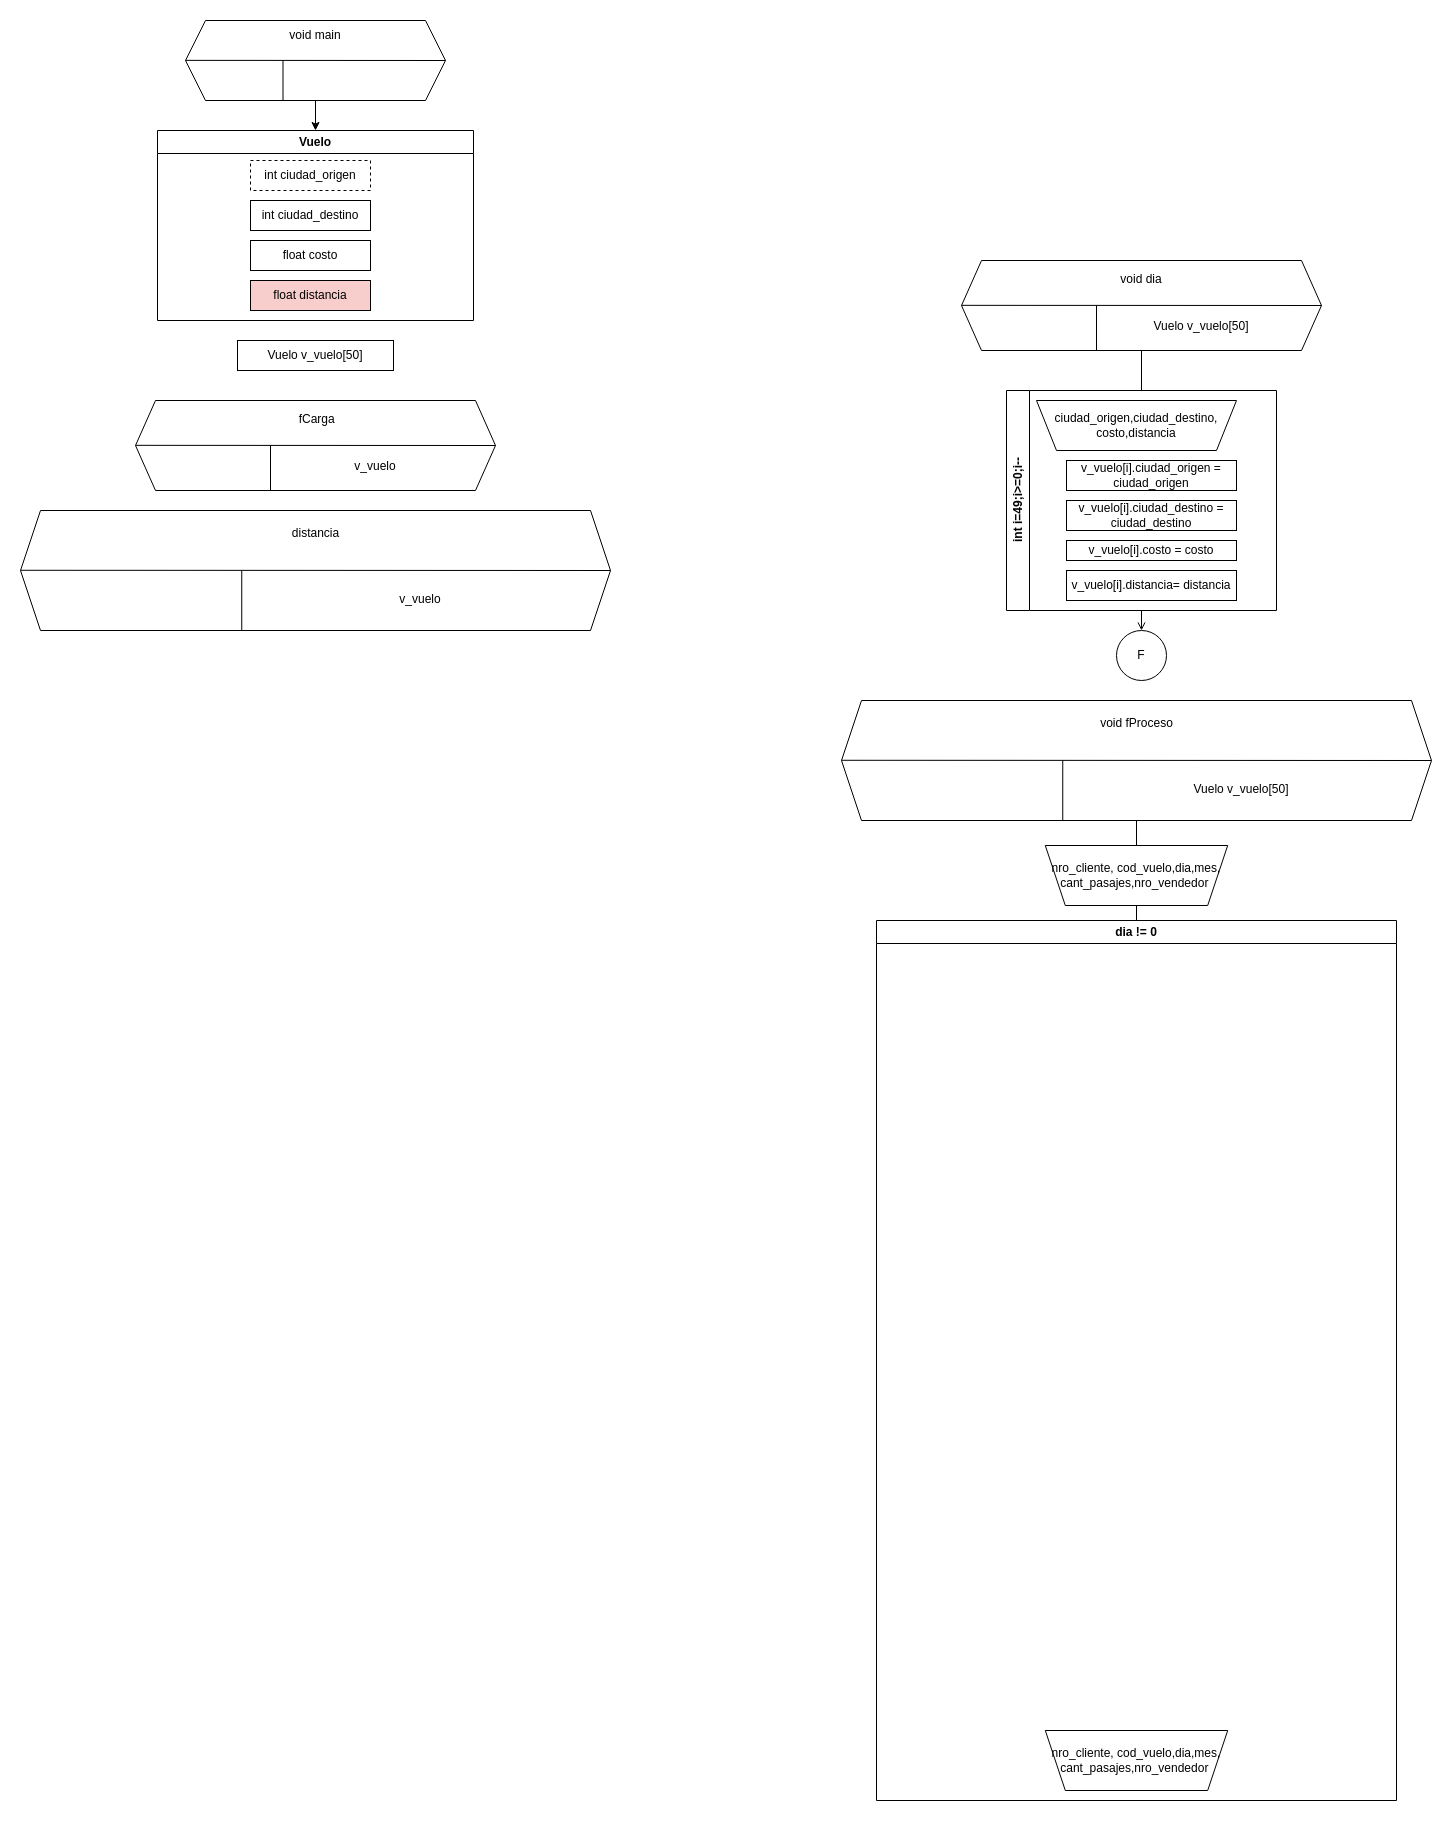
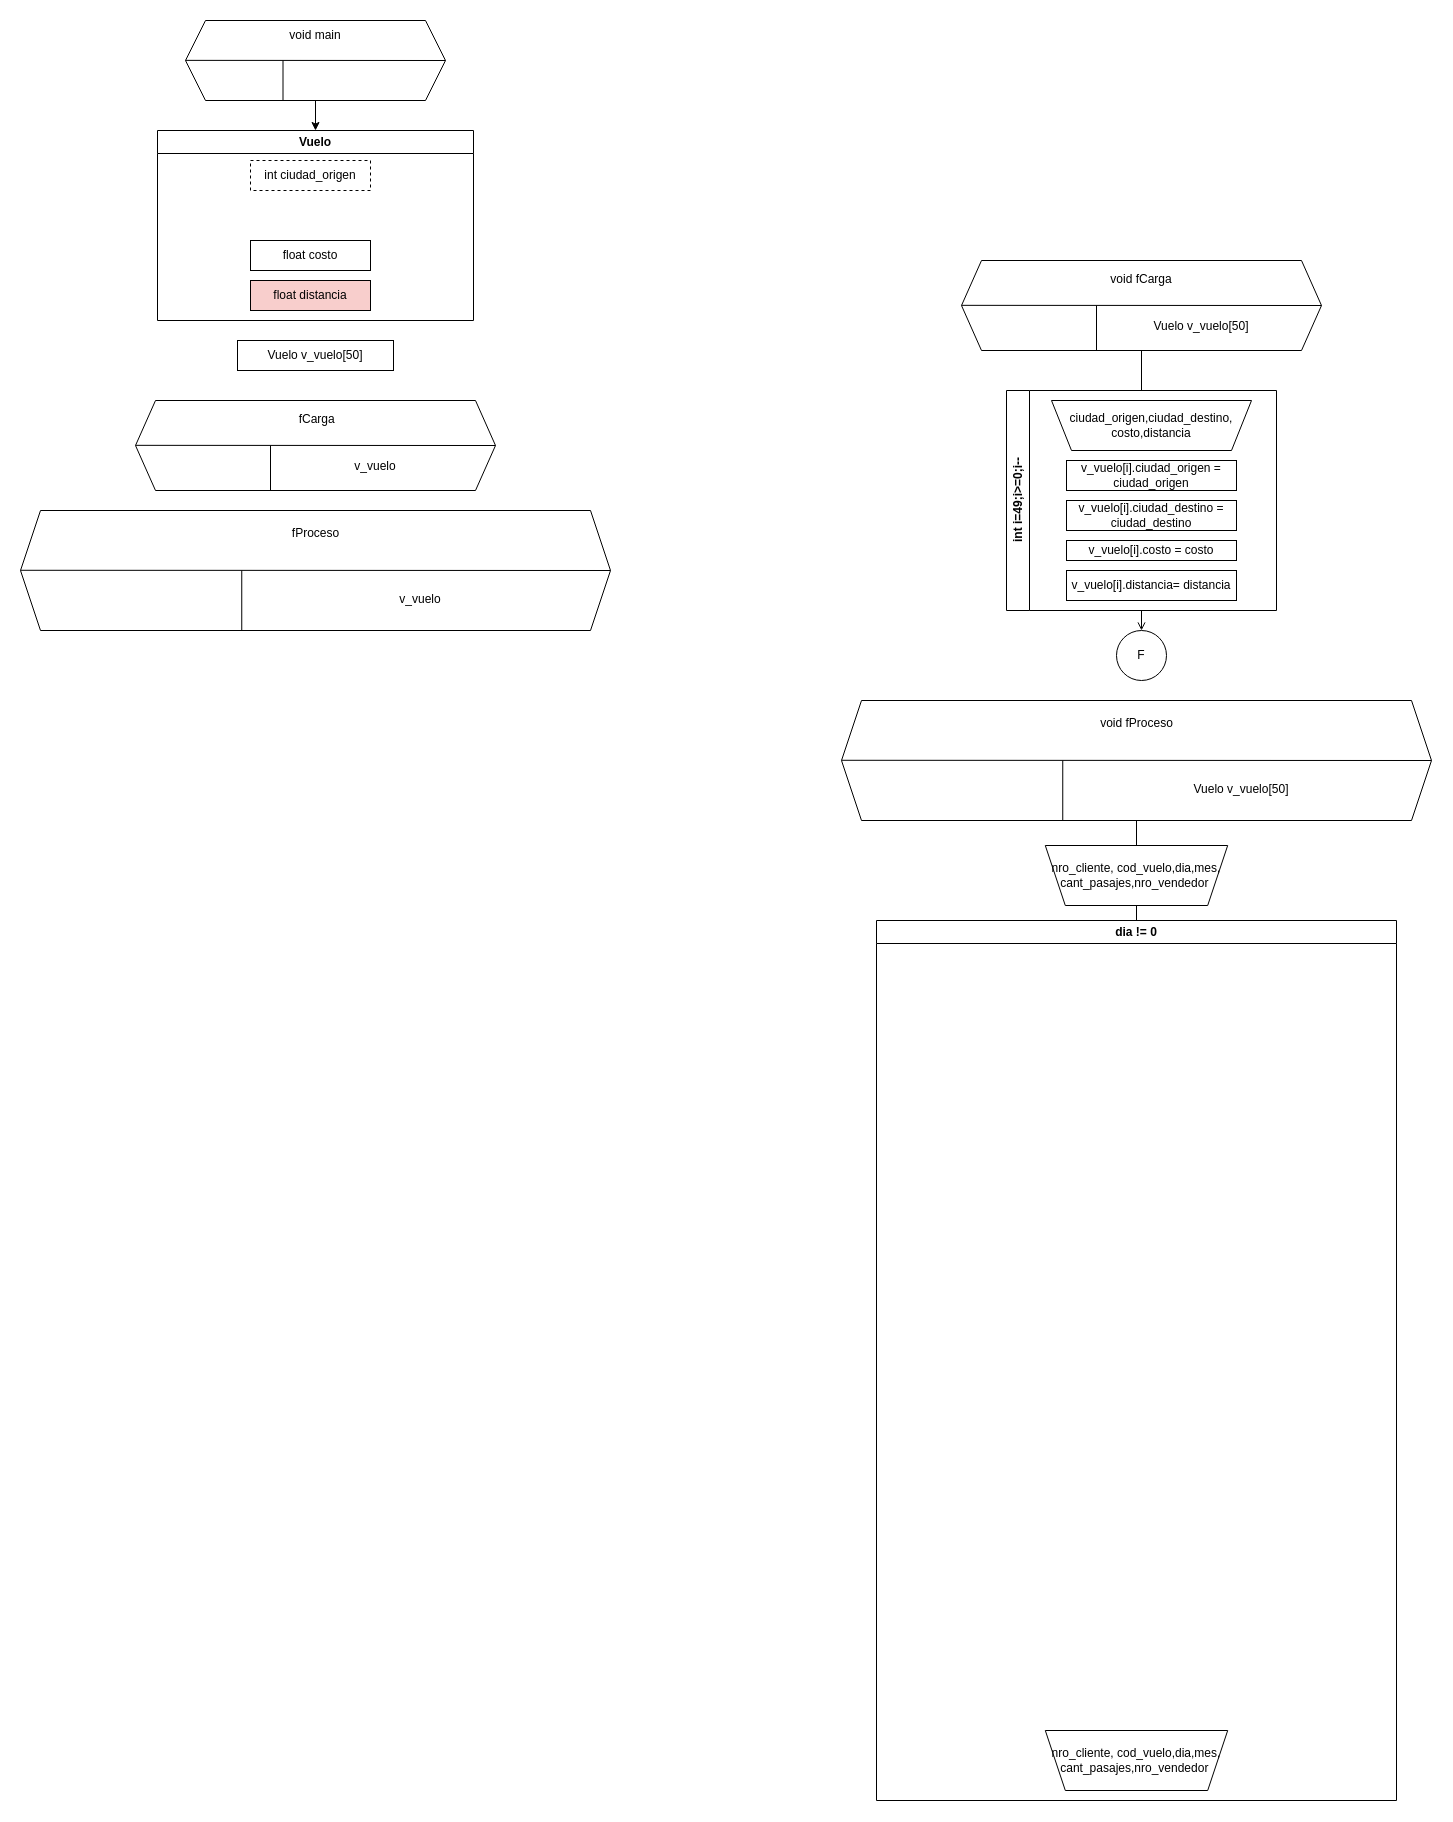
(311, 216) -> none
(1142, 280) -> (1142, 280)
(1137, 426) -> (1152, 426)
(316, 534) -> (316, 534)
